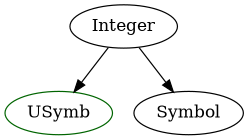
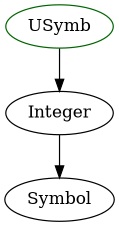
(95, 65) -> (60, 64)
